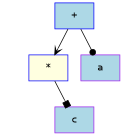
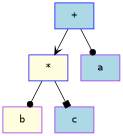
none -> (22, 120)
